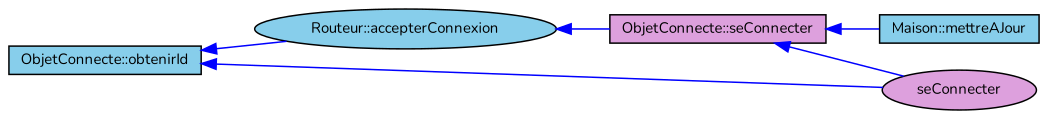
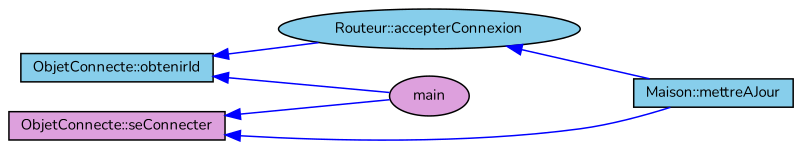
(591, 29) -> (586, 64)
(959, 90) -> (429, 96)
